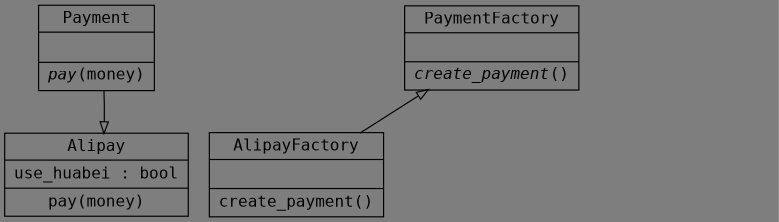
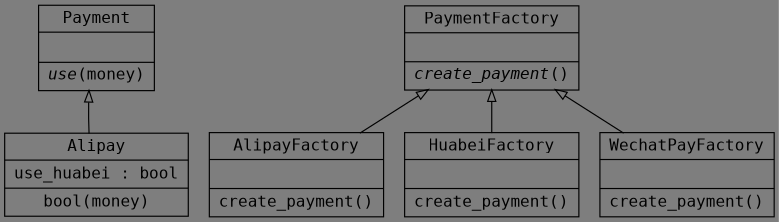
(63, 75) -> (63, 75)
(104, 106) -> (89, 118)
none -> (492, 175)
none -> (687, 175)
(96, 202) -> (96, 202)
